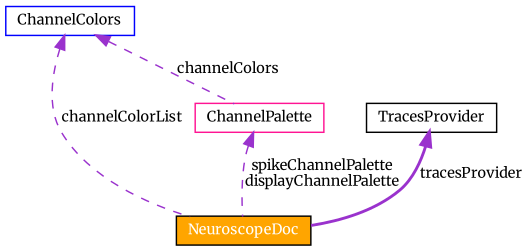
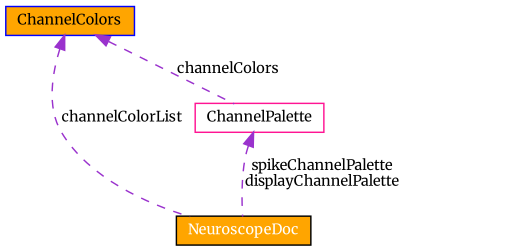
(70, 21) -> (70, 21)
(432, 118) -> none
